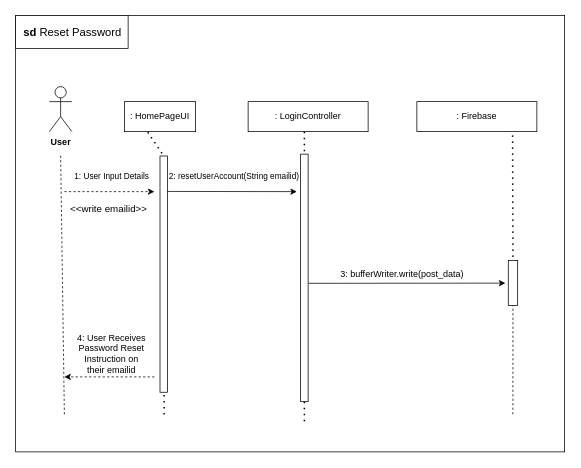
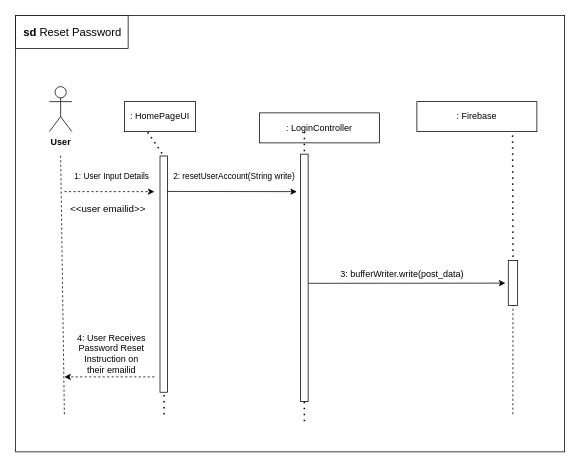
(308, 117) -> (319, 128)
(234, 176) -> (234, 176)
(110, 209) -> (109, 209)
